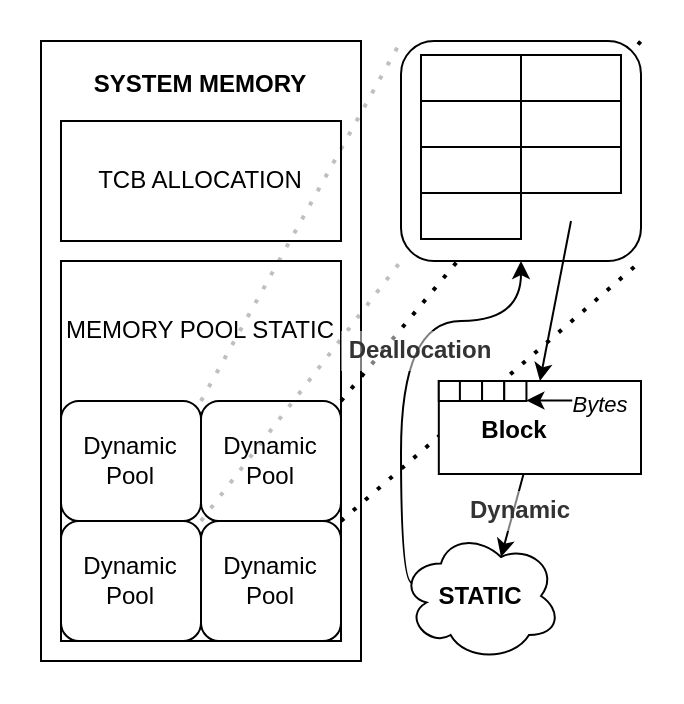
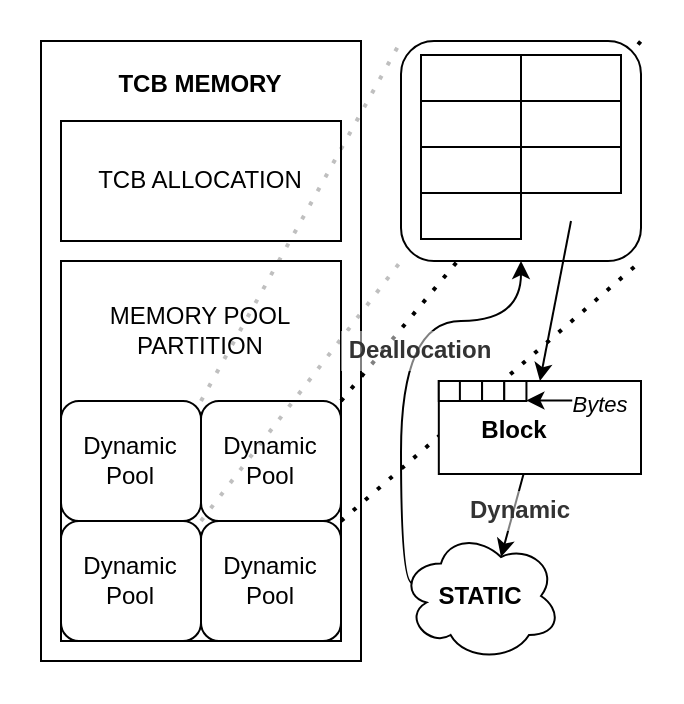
(201, 85) -> (201, 85)
(201, 331) -> (201, 331)
